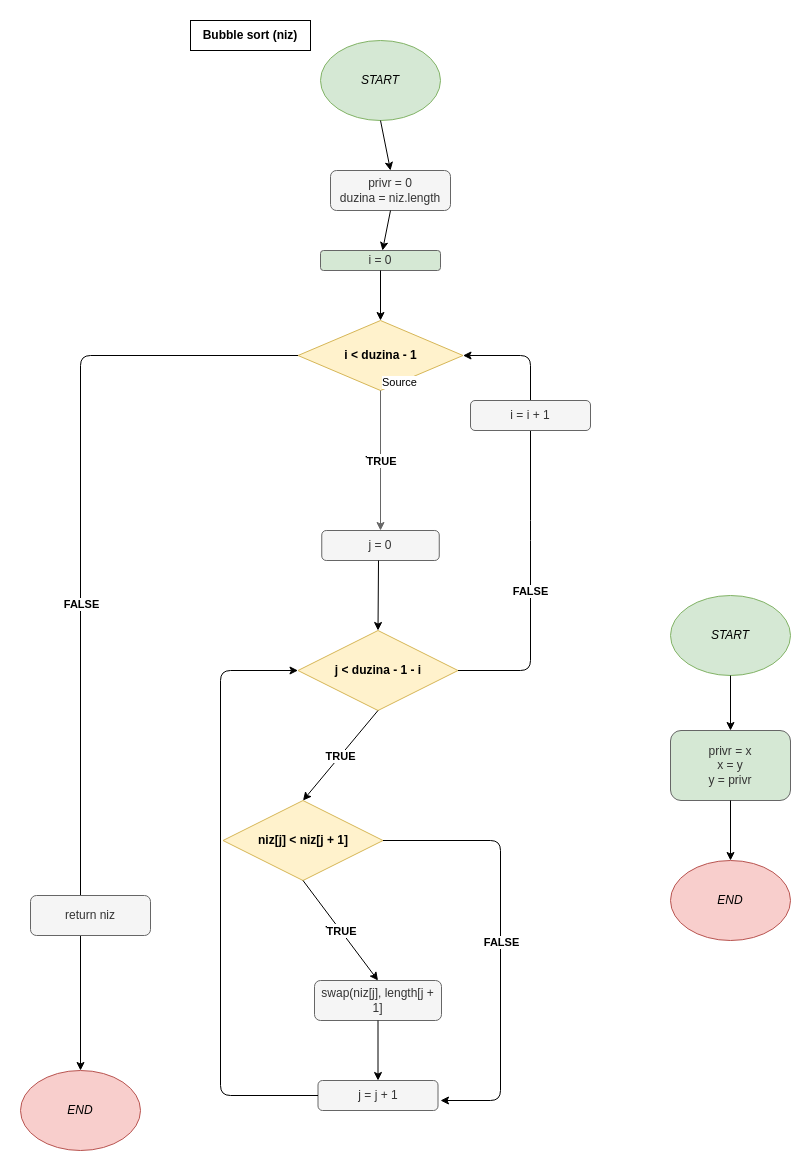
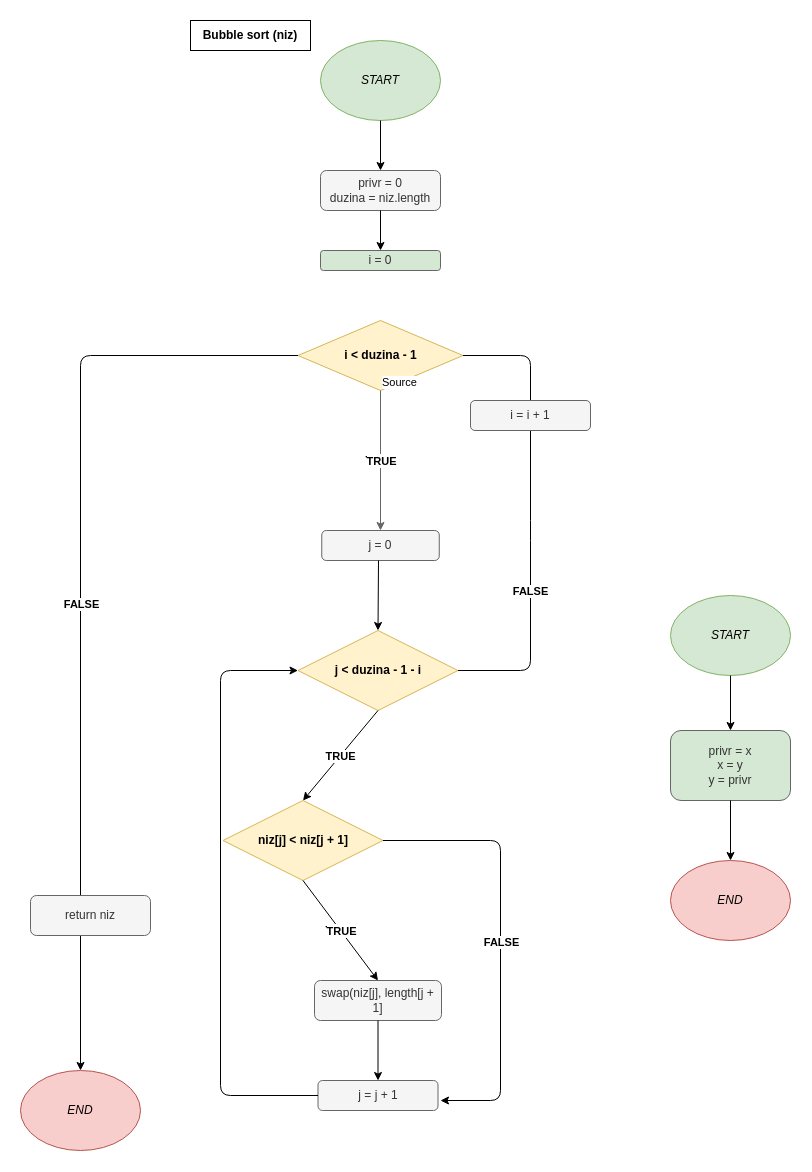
(391, 191) -> (381, 191)
(381, 292) -> none
(471, 356) -> (468, 356)
